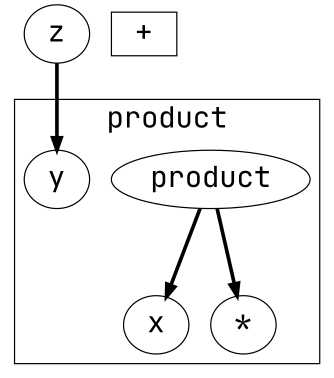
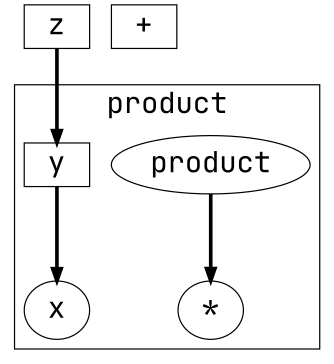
(57, 34) -> (57, 27)
(57, 179) -> (57, 165)
(186, 247) -> (57, 228)
